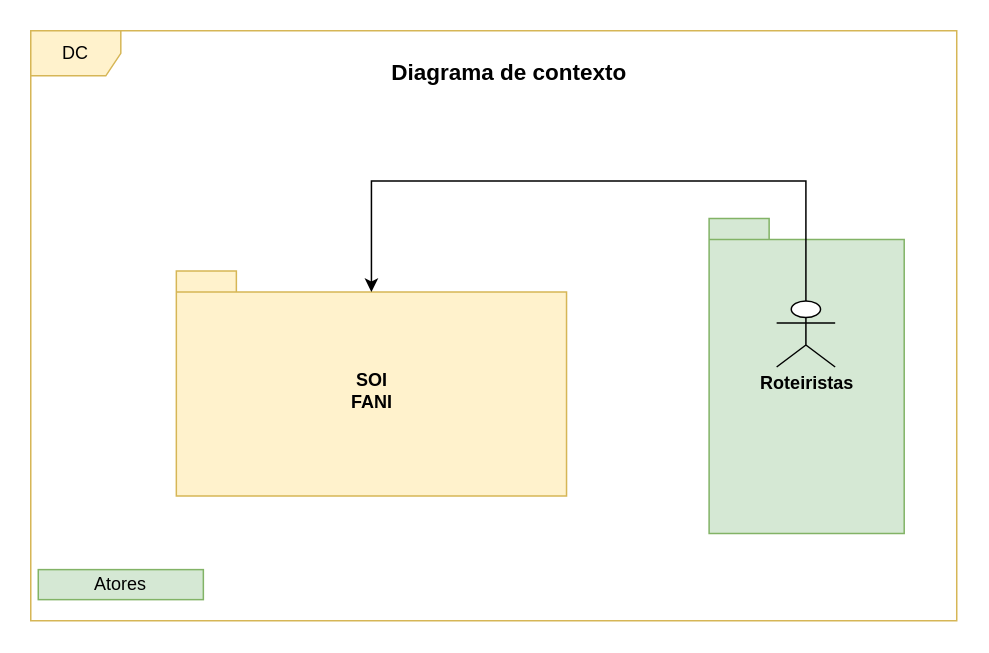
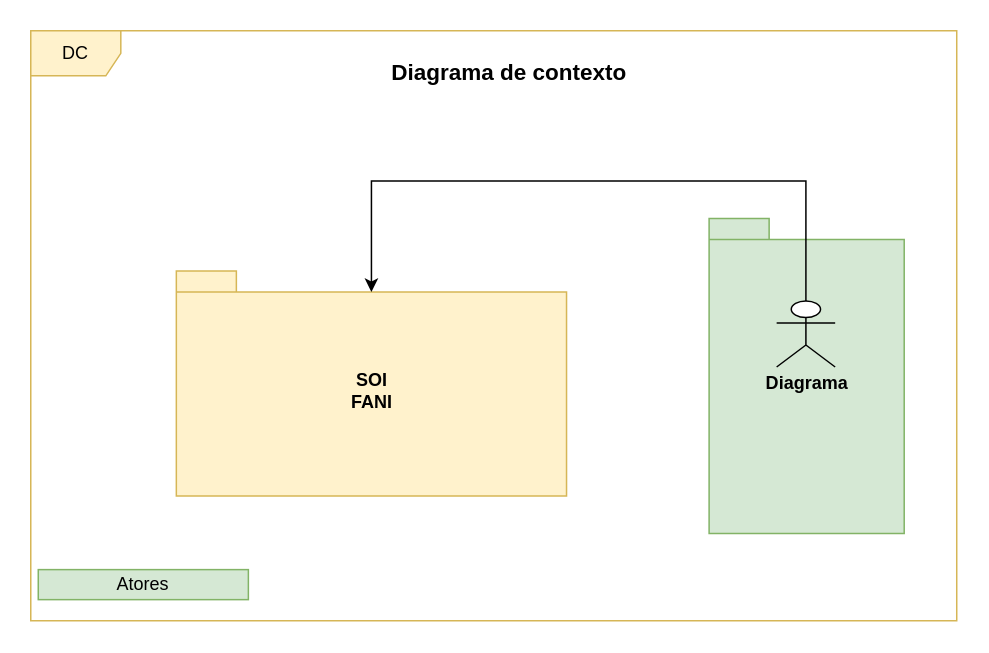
(807, 383) -> (807, 383)
(121, 584) -> (143, 584)
